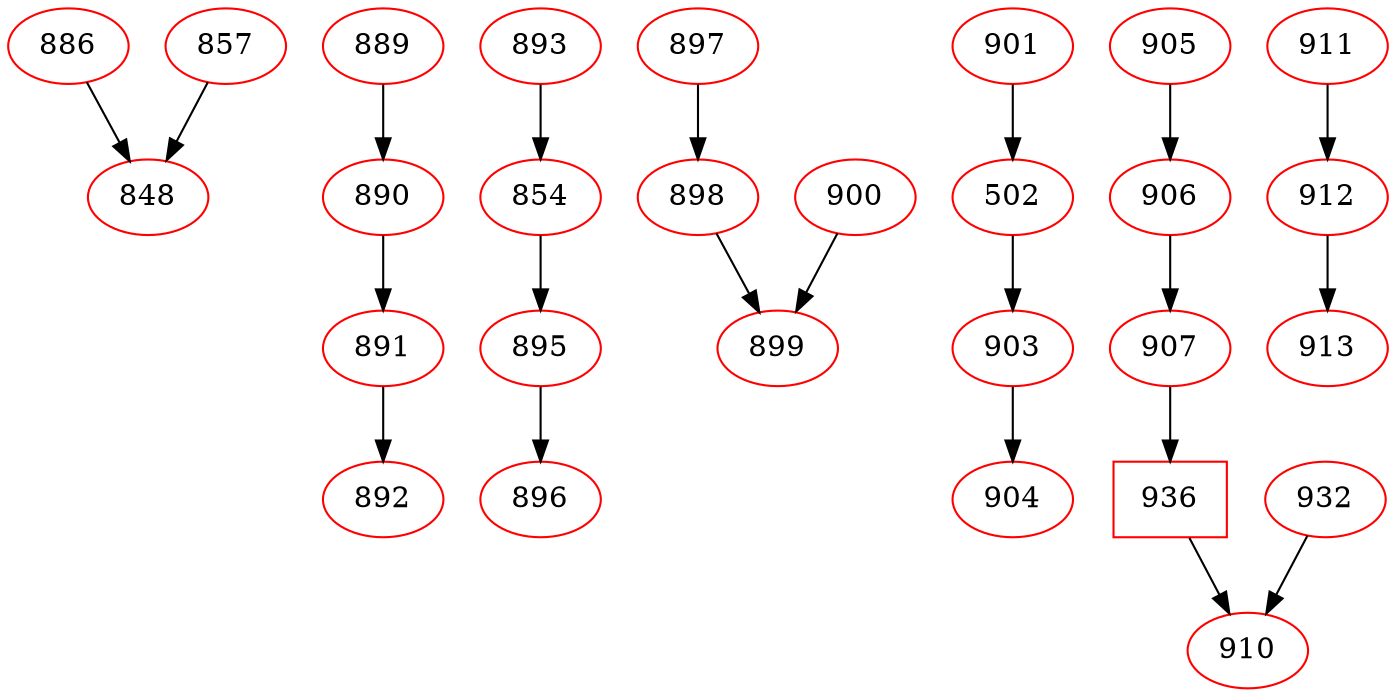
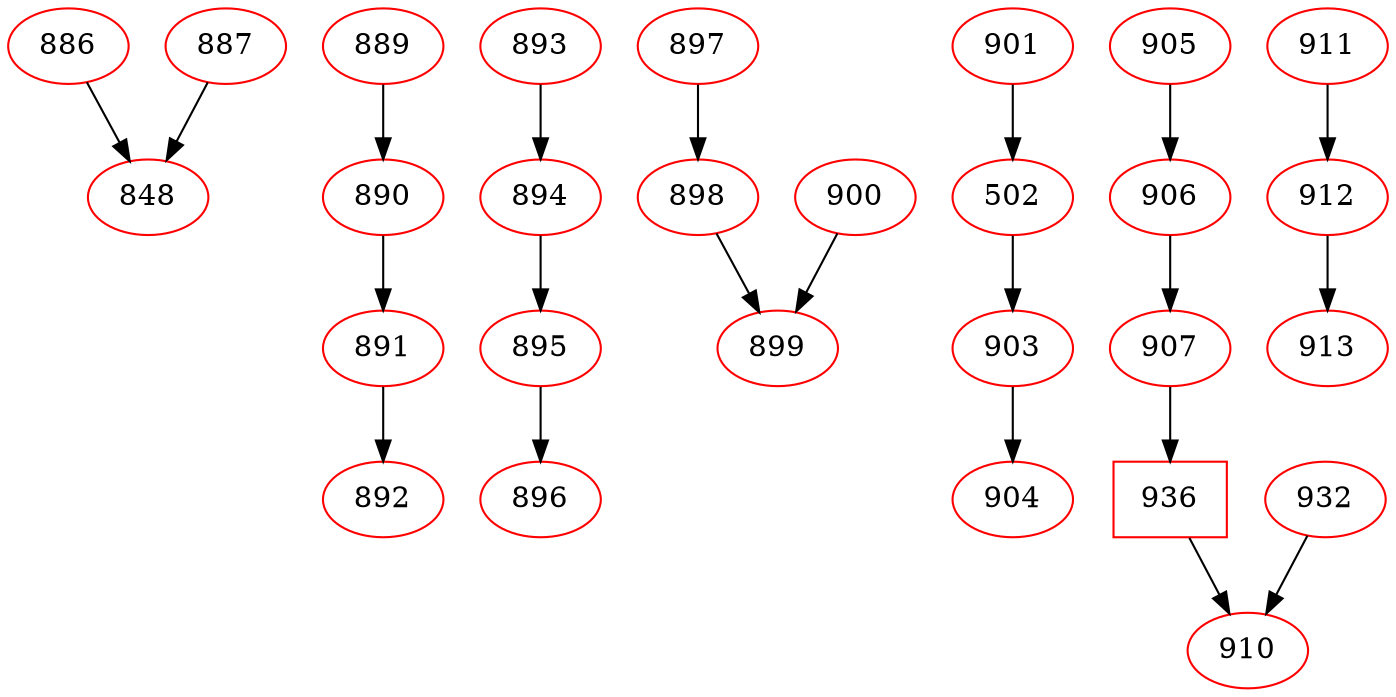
(226, 46) -> (226, 46)
(541, 197) -> (541, 197)
